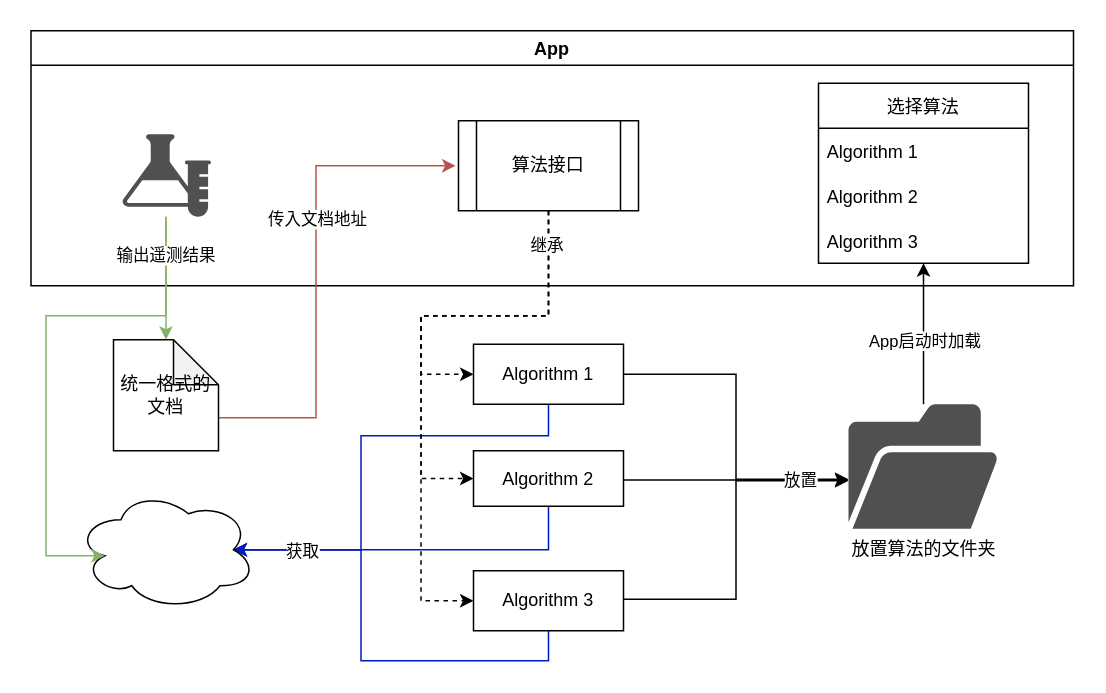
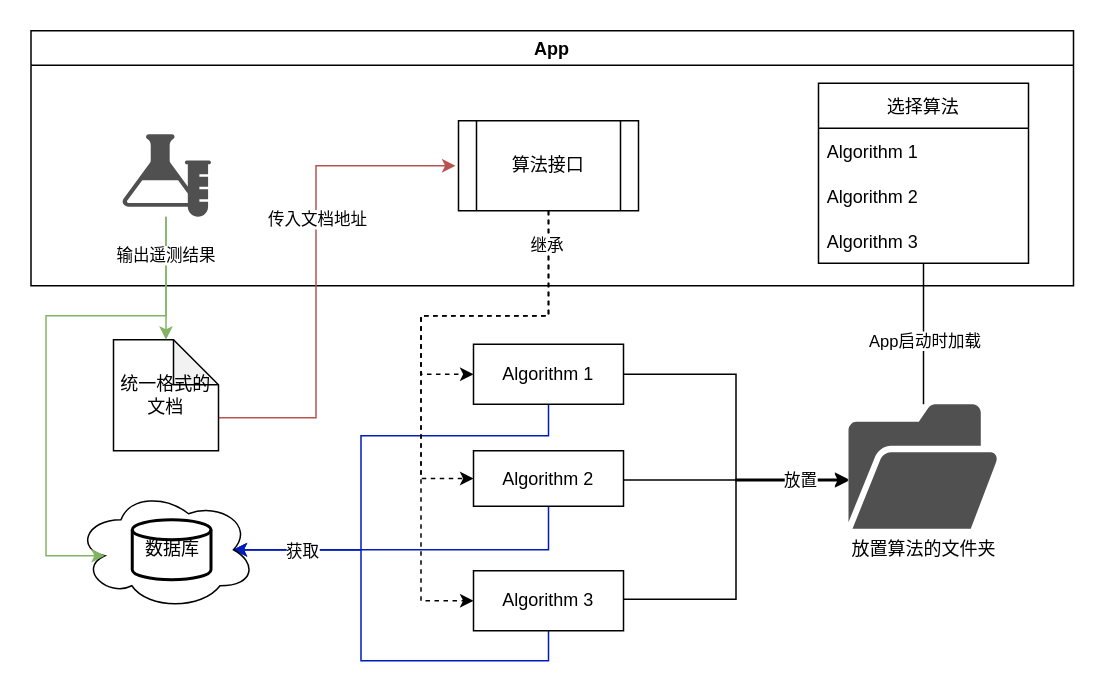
(923, 275) -> (923, 271)
none -> (171, 550)
